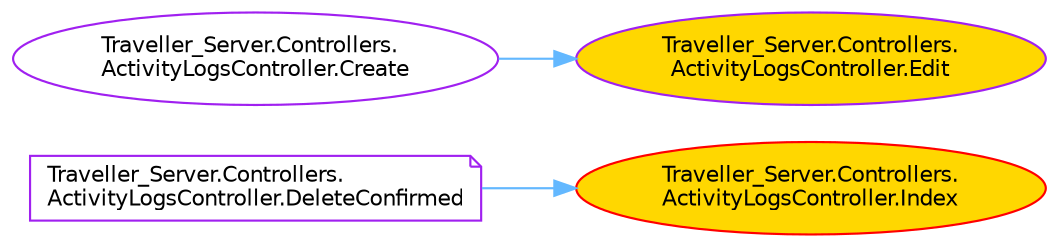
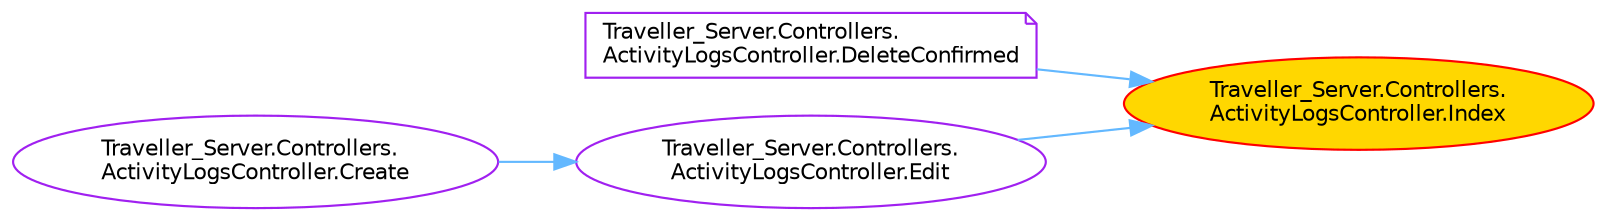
(811, 59) -> (811, 162)
none -> (1074, 134)
